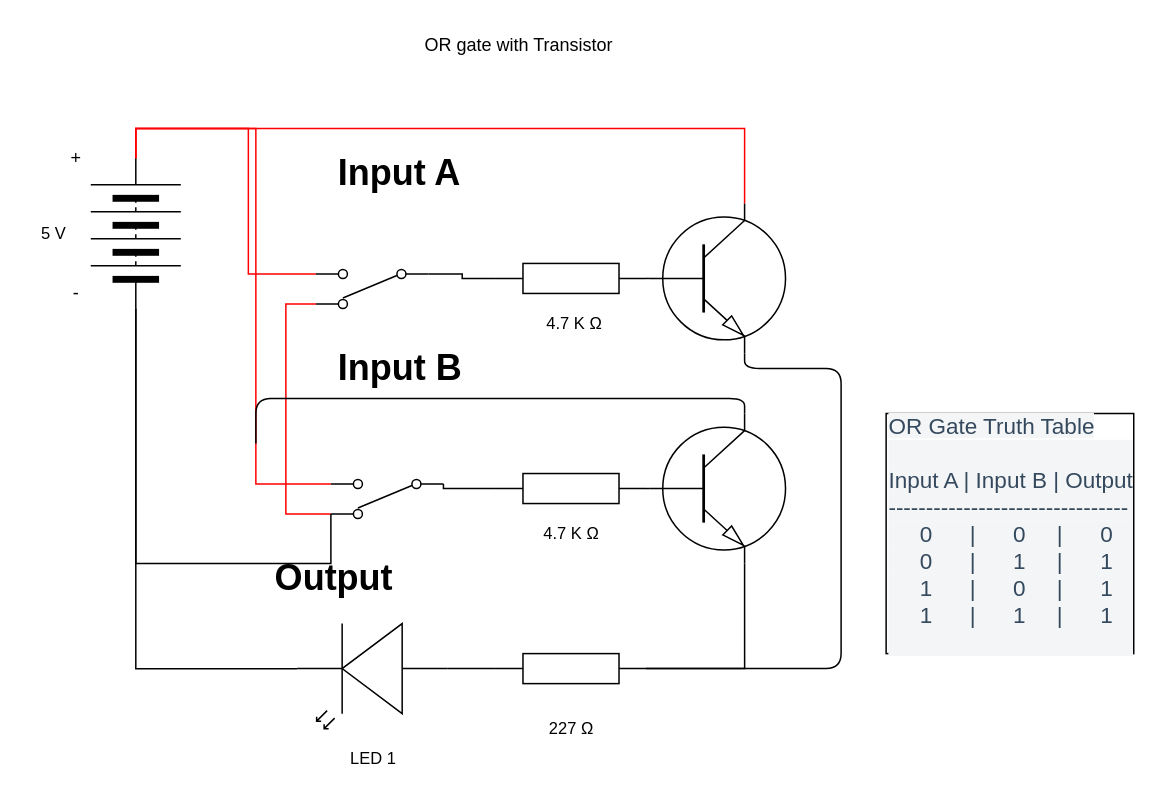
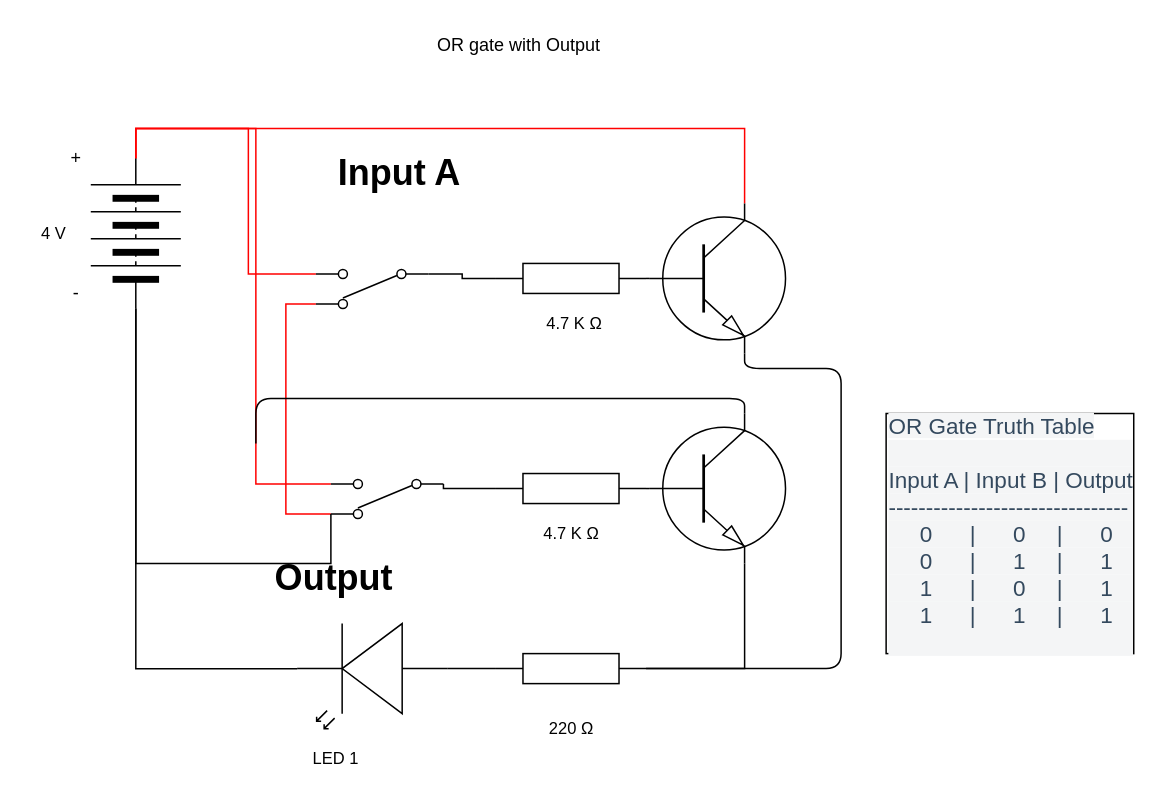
(519, 46) -> (519, 46)
(54, 233) -> (54, 233)
(406, 368) -> none
(572, 728) -> (572, 728)
(372, 758) -> (335, 758)
